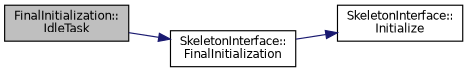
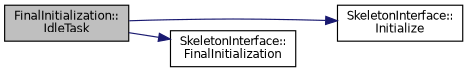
(311, 37) -> (227, 19)
